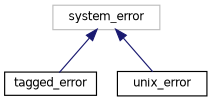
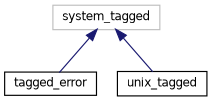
(106, 17) -> (106, 17)
(162, 84) -> (162, 84)
